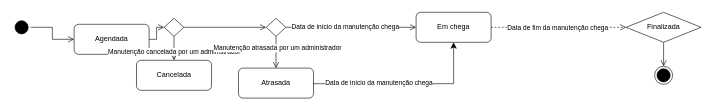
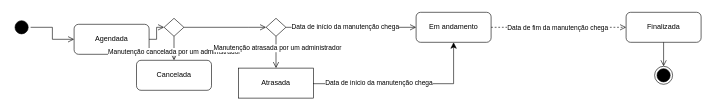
(454, 27) -> (454, 27)
(664, 27) -> (664, 27)
(276, 83) -> (276, 83)
